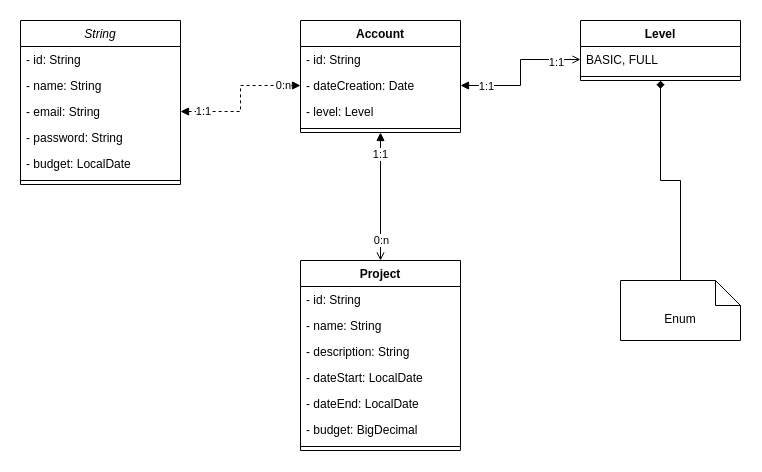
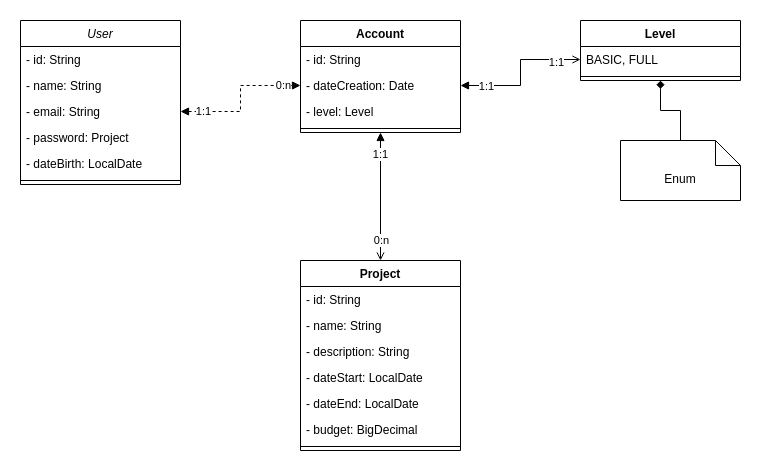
(100, 34) -> (100, 34)
(81, 139) -> (86, 139)
(84, 165) -> (93, 165)
(681, 311) -> (681, 171)
